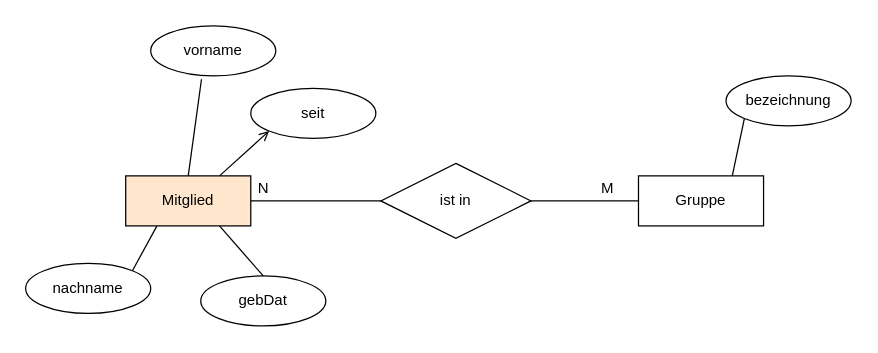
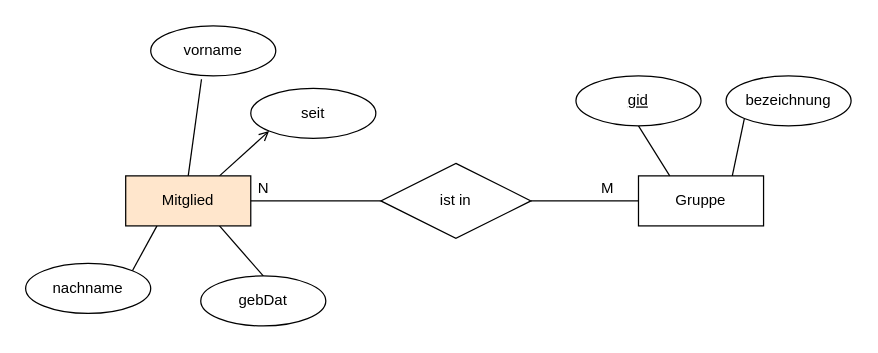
none -> (638, 101)
none -> (654, 151)
